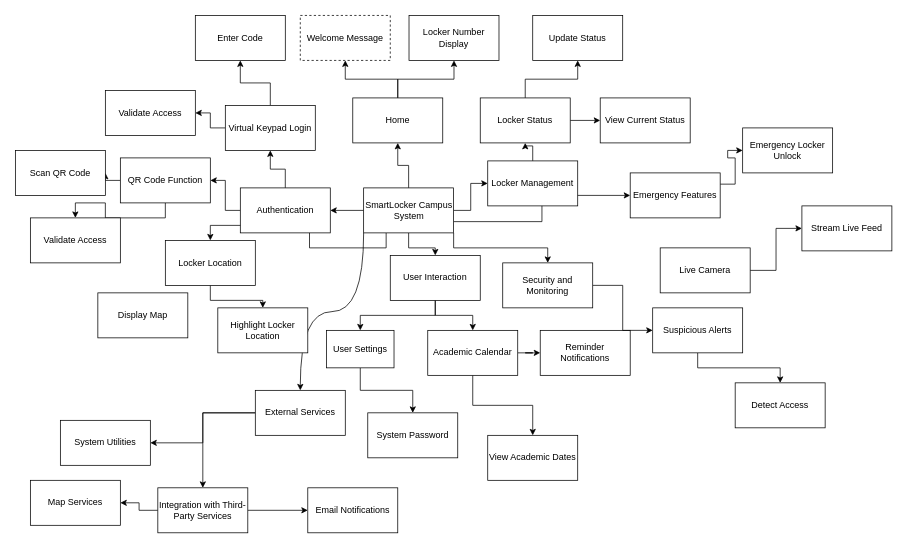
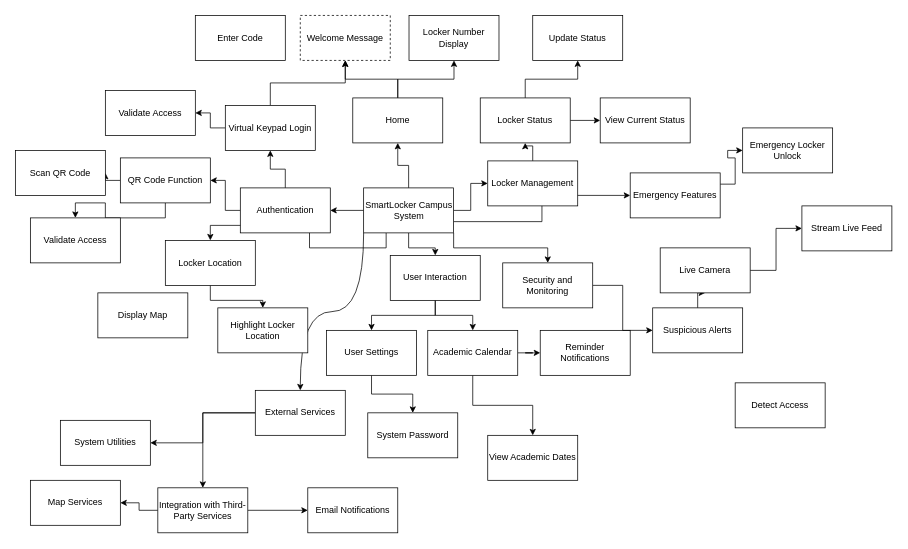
(240, 76) -> (307, 83)
(360, 349) -> (372, 353)
(698, 361) -> (698, 300)
